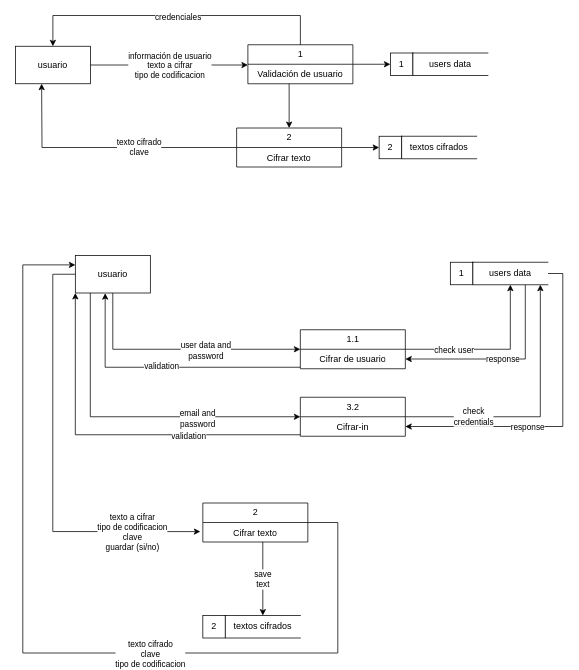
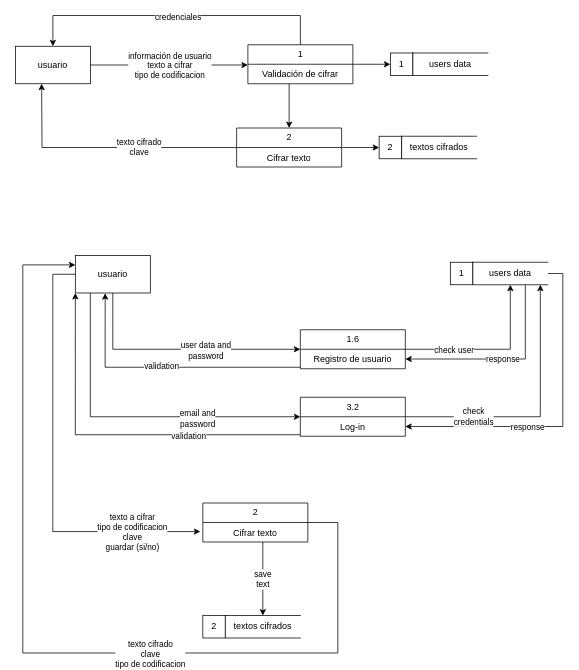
(300, 75) -> (300, 75)
(353, 339) -> (353, 339)
(353, 360) -> (353, 360)
(353, 427) -> (353, 427)
